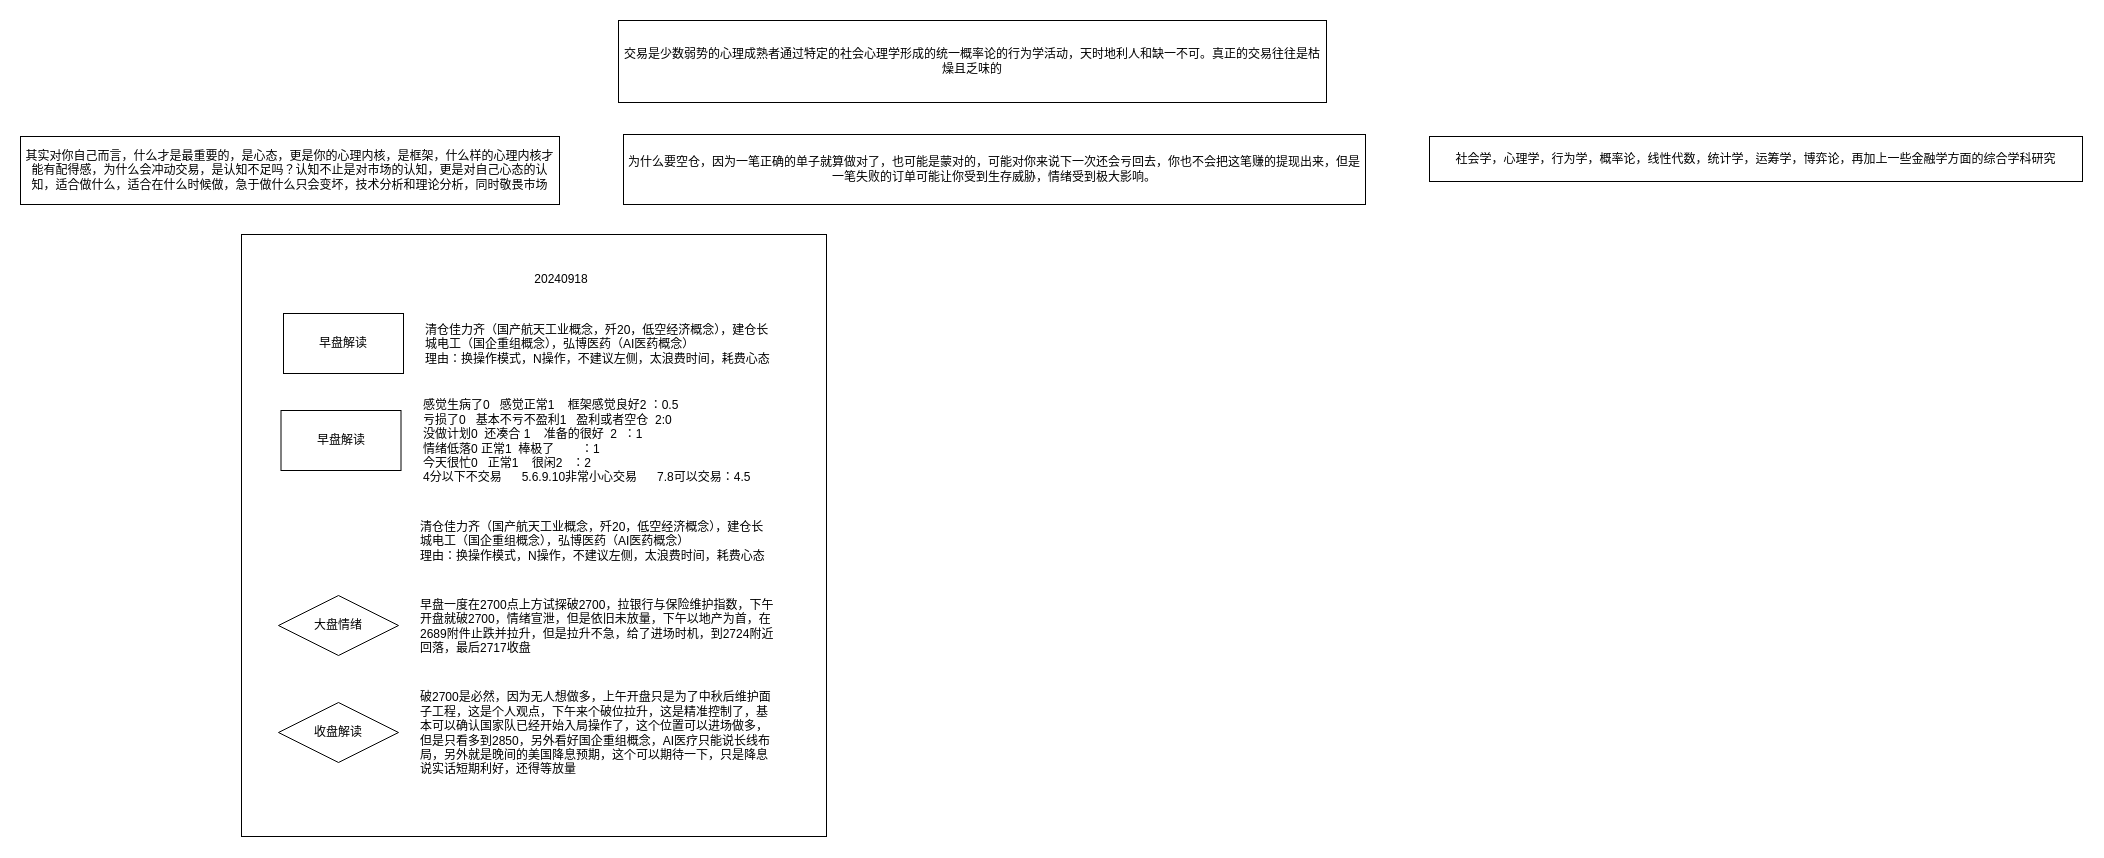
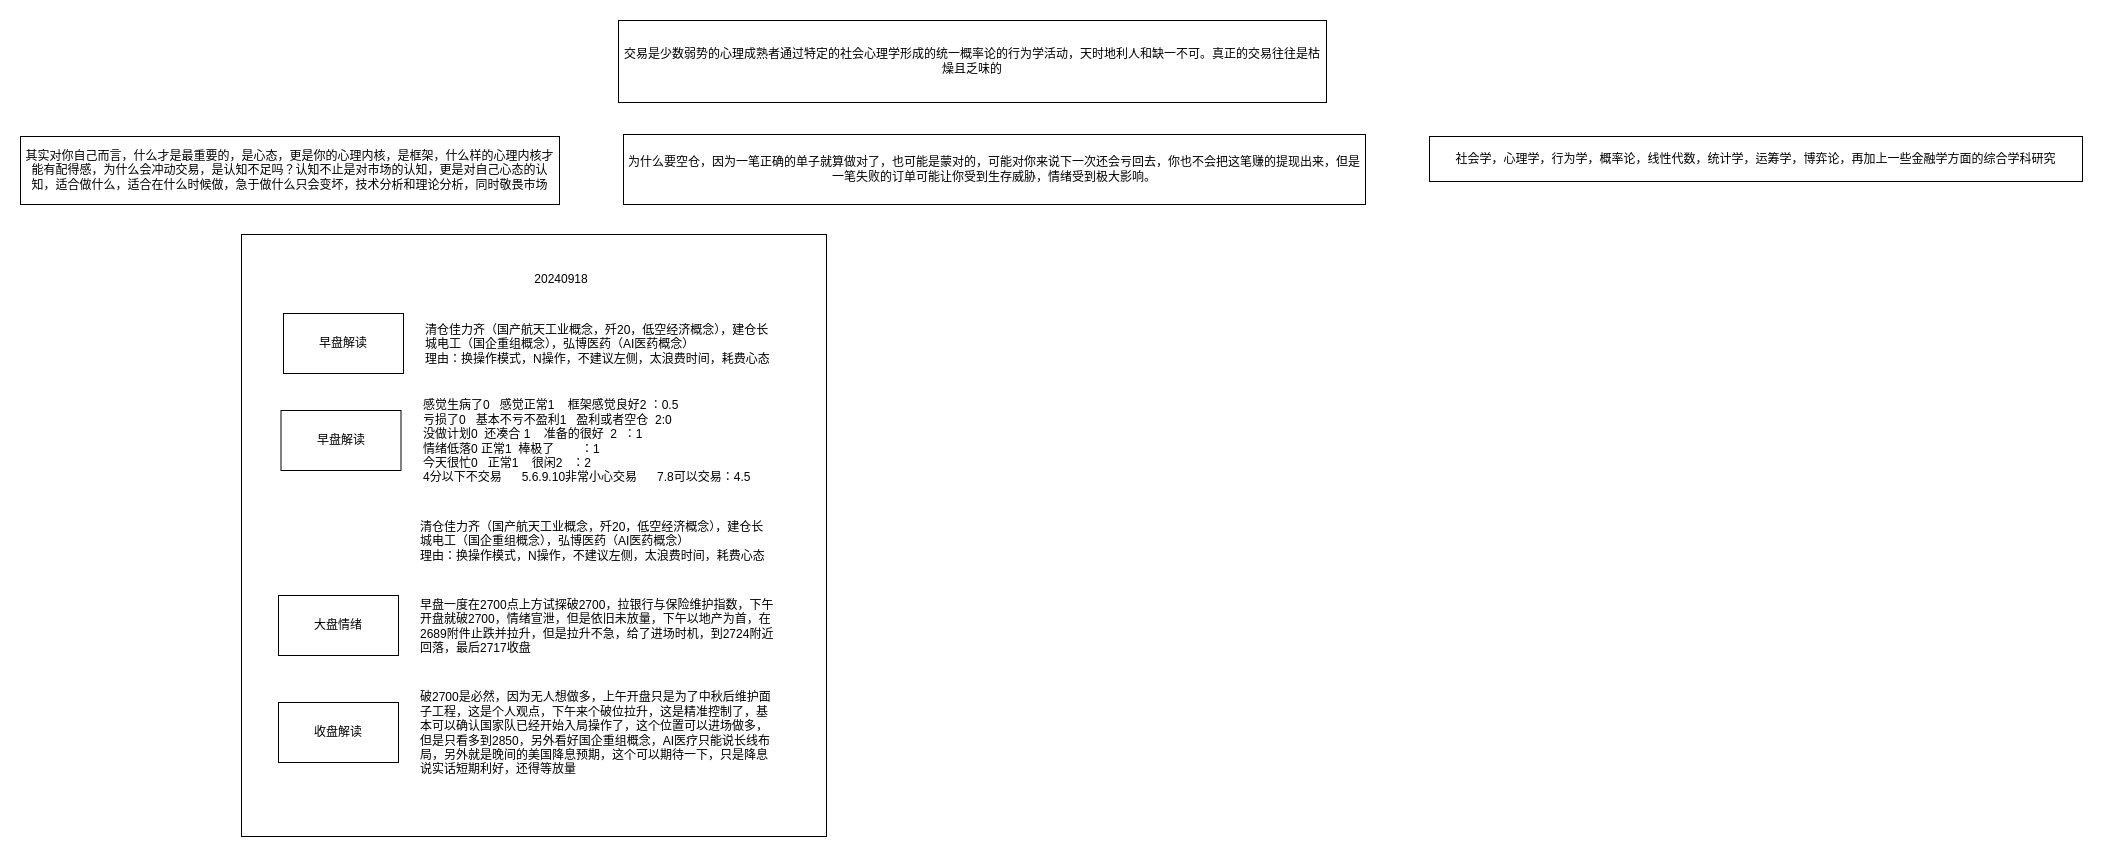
(339, 626) -> (339, 626)
(339, 733) -> (339, 733)
